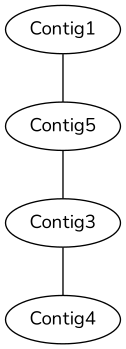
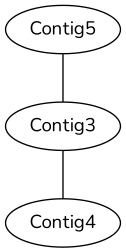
(63, 30) -> none
